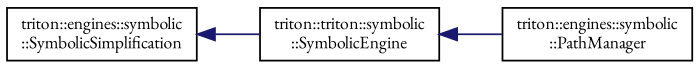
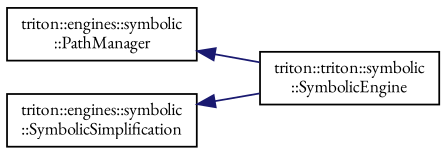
(480, 34) -> (237, 58)
